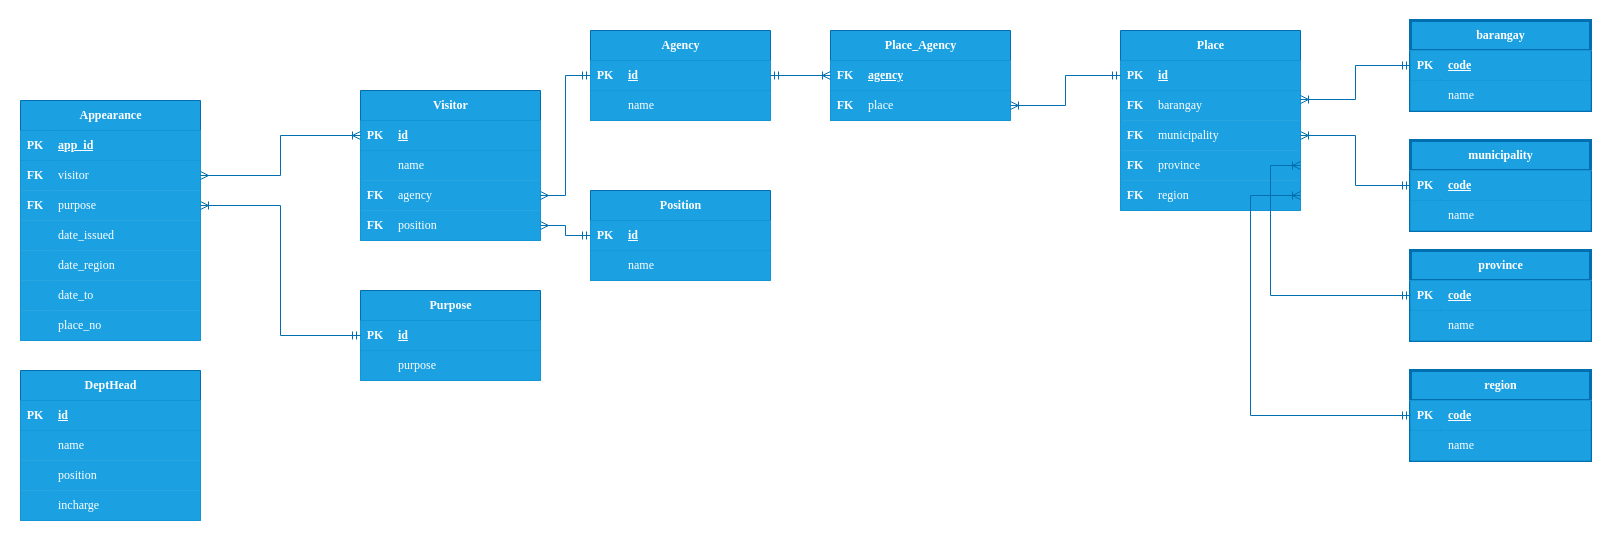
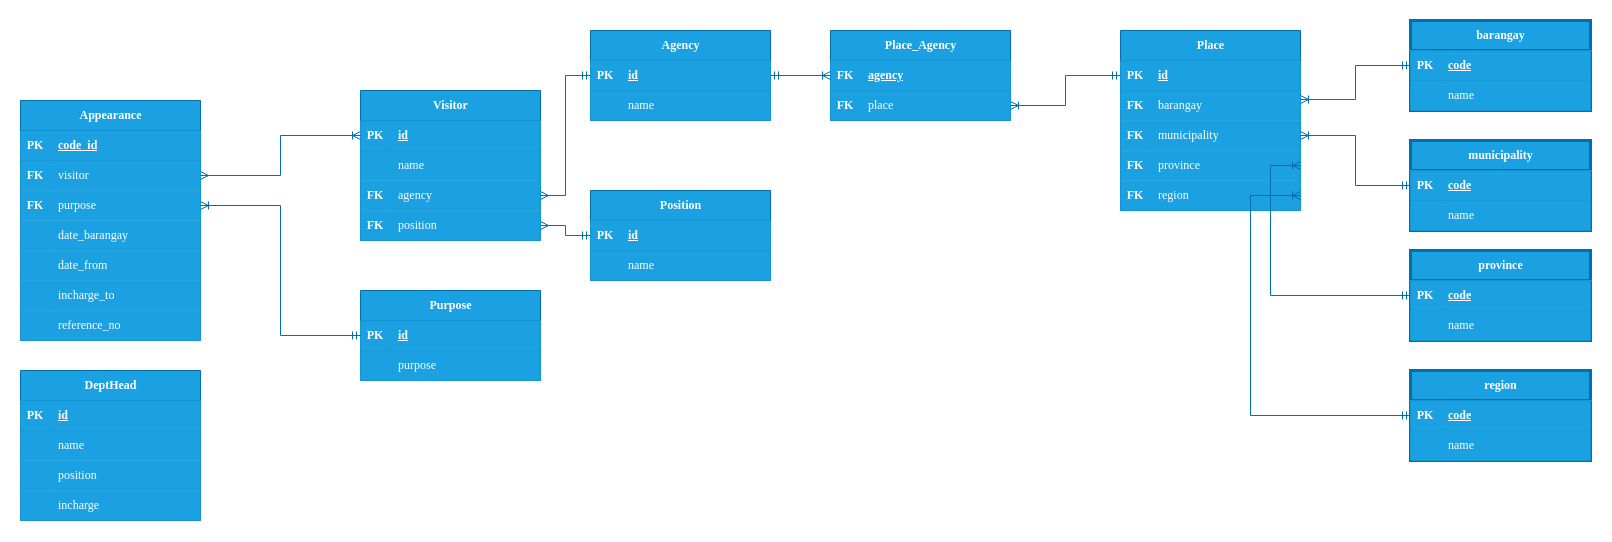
(77, 146) -> (80, 146)
(94, 236) -> (102, 236)
(94, 266) -> (89, 266)
(82, 296) -> (94, 296)
(84, 326) -> (99, 326)
